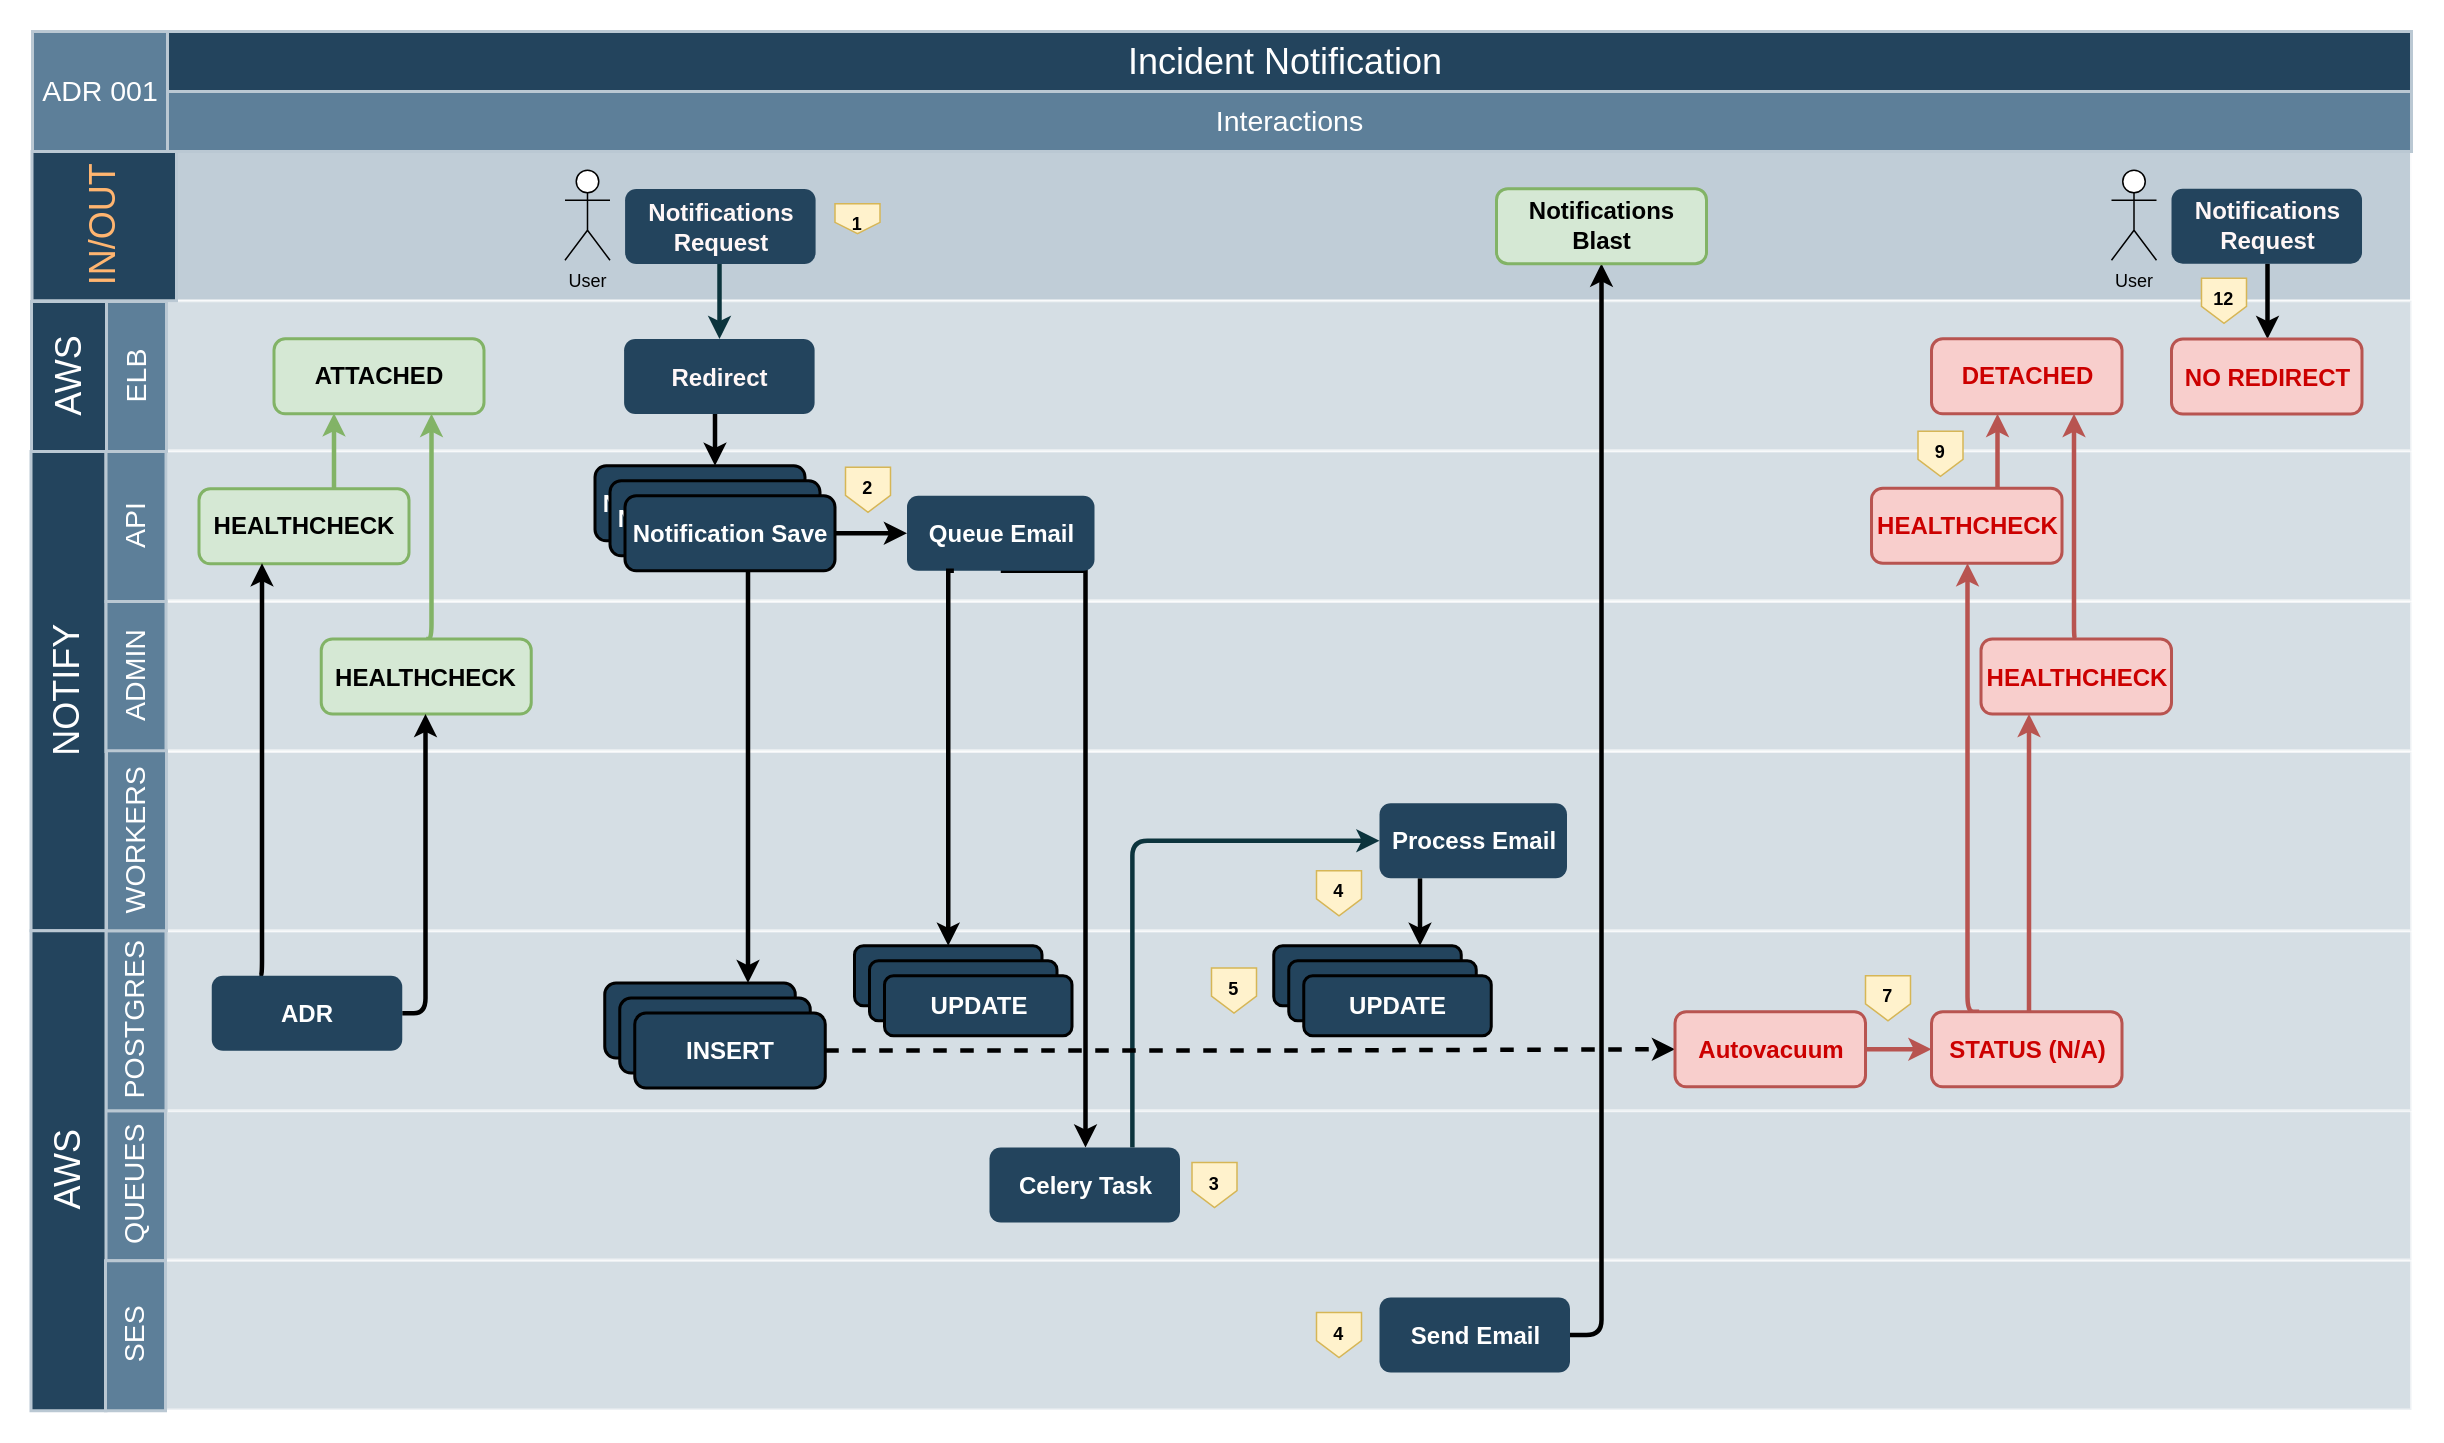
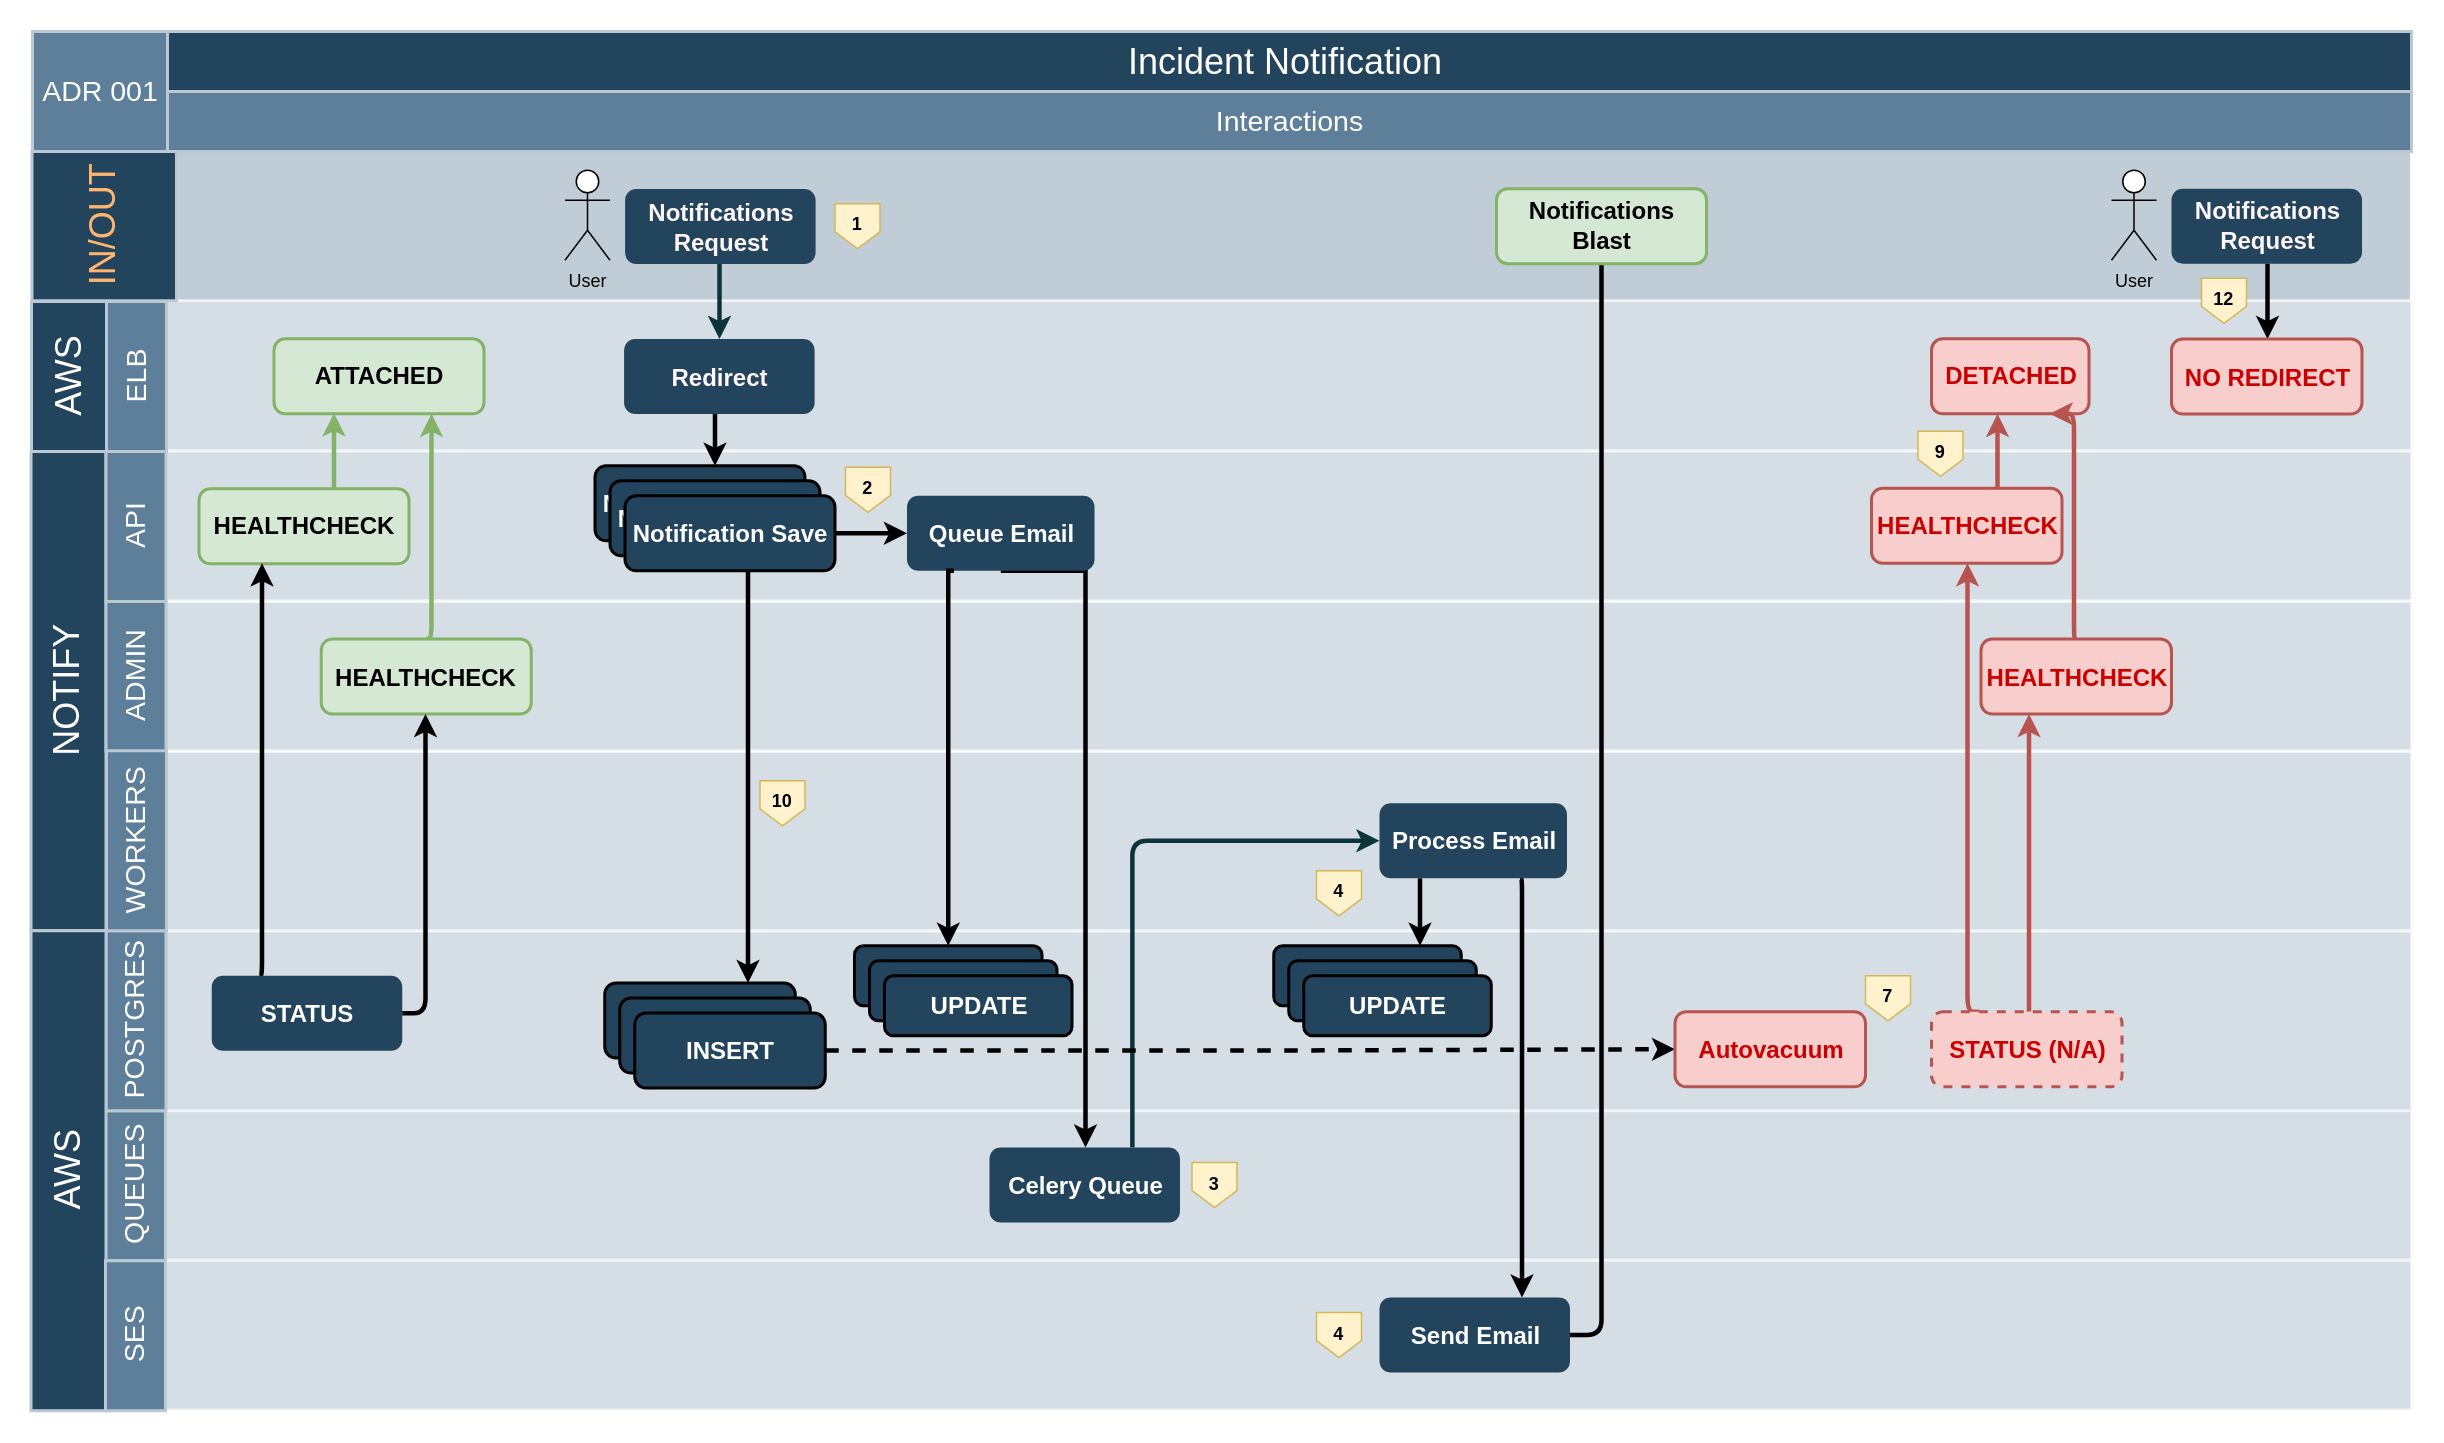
(857, 219) -> (857, 226)
(1601, 281) -> (1601, 267)
(2027, 376) -> (2010, 376)
none -> (782, 803)
(1234, 991) -> none
(308, 1013) -> (308, 1013)
(1889, 1049) -> none
(2027, 1049) -> (2027, 1049)
none -> (1522, 1080)
(1086, 1186) -> (1086, 1186)
